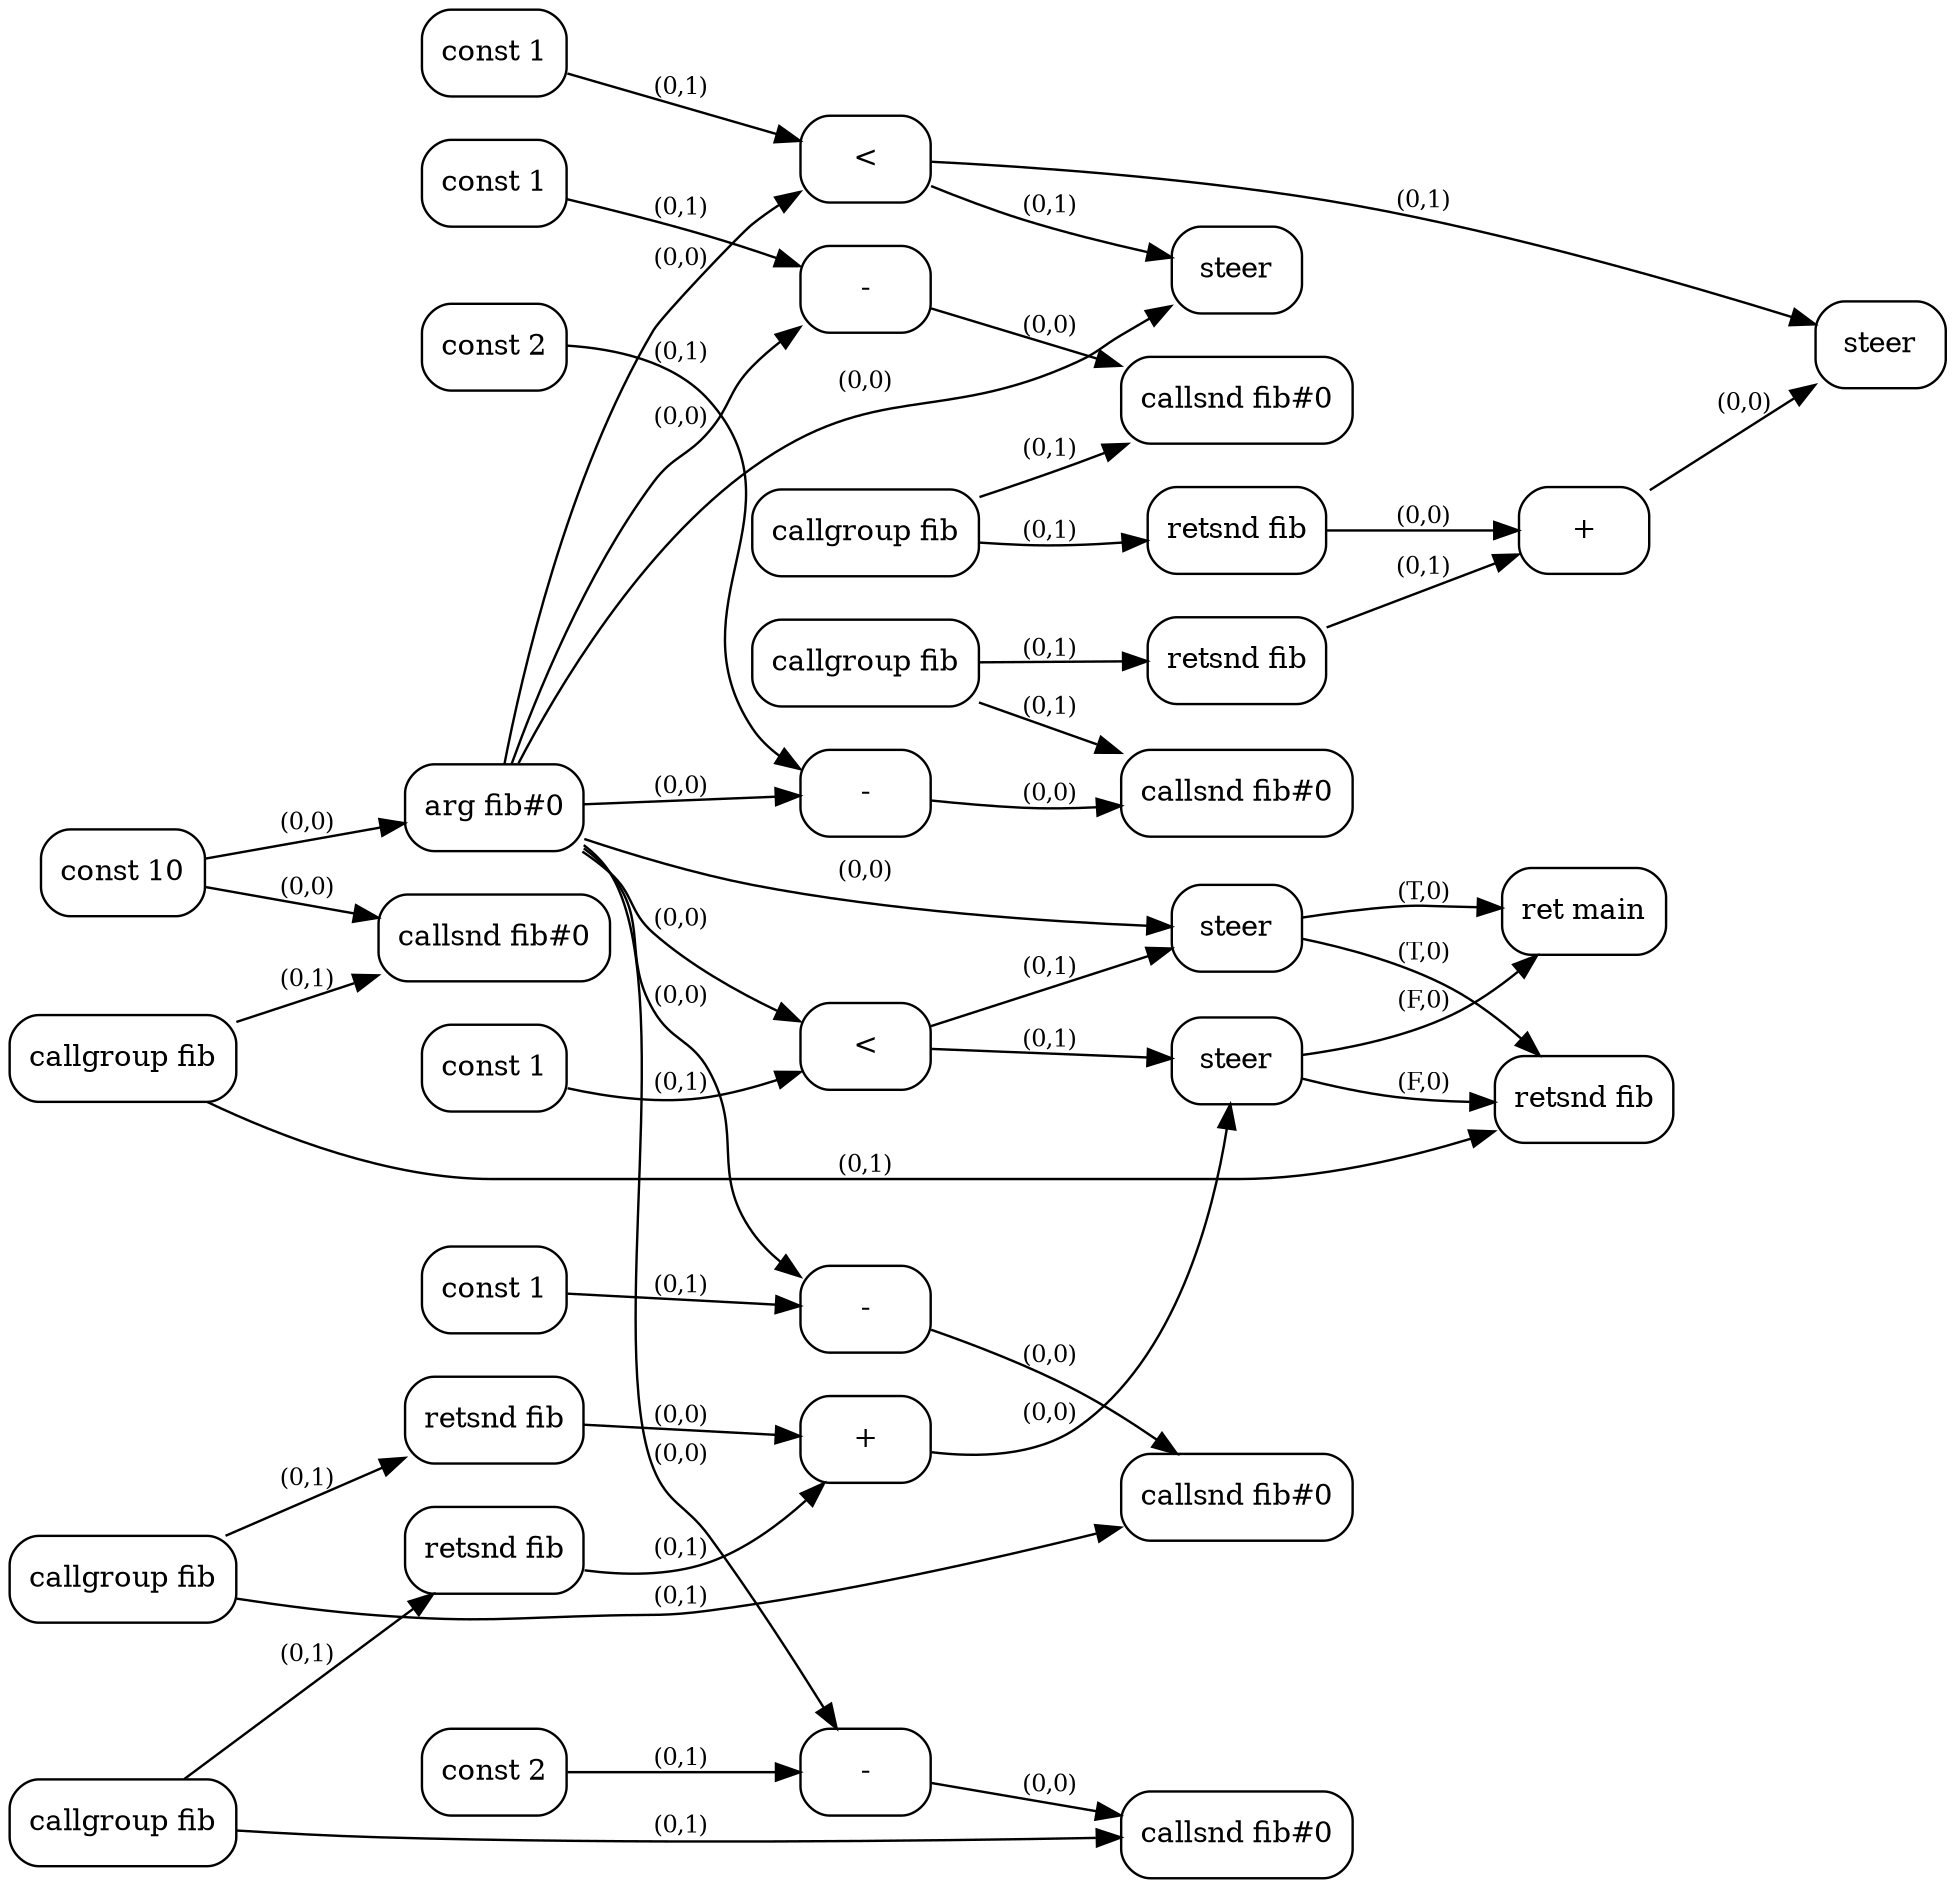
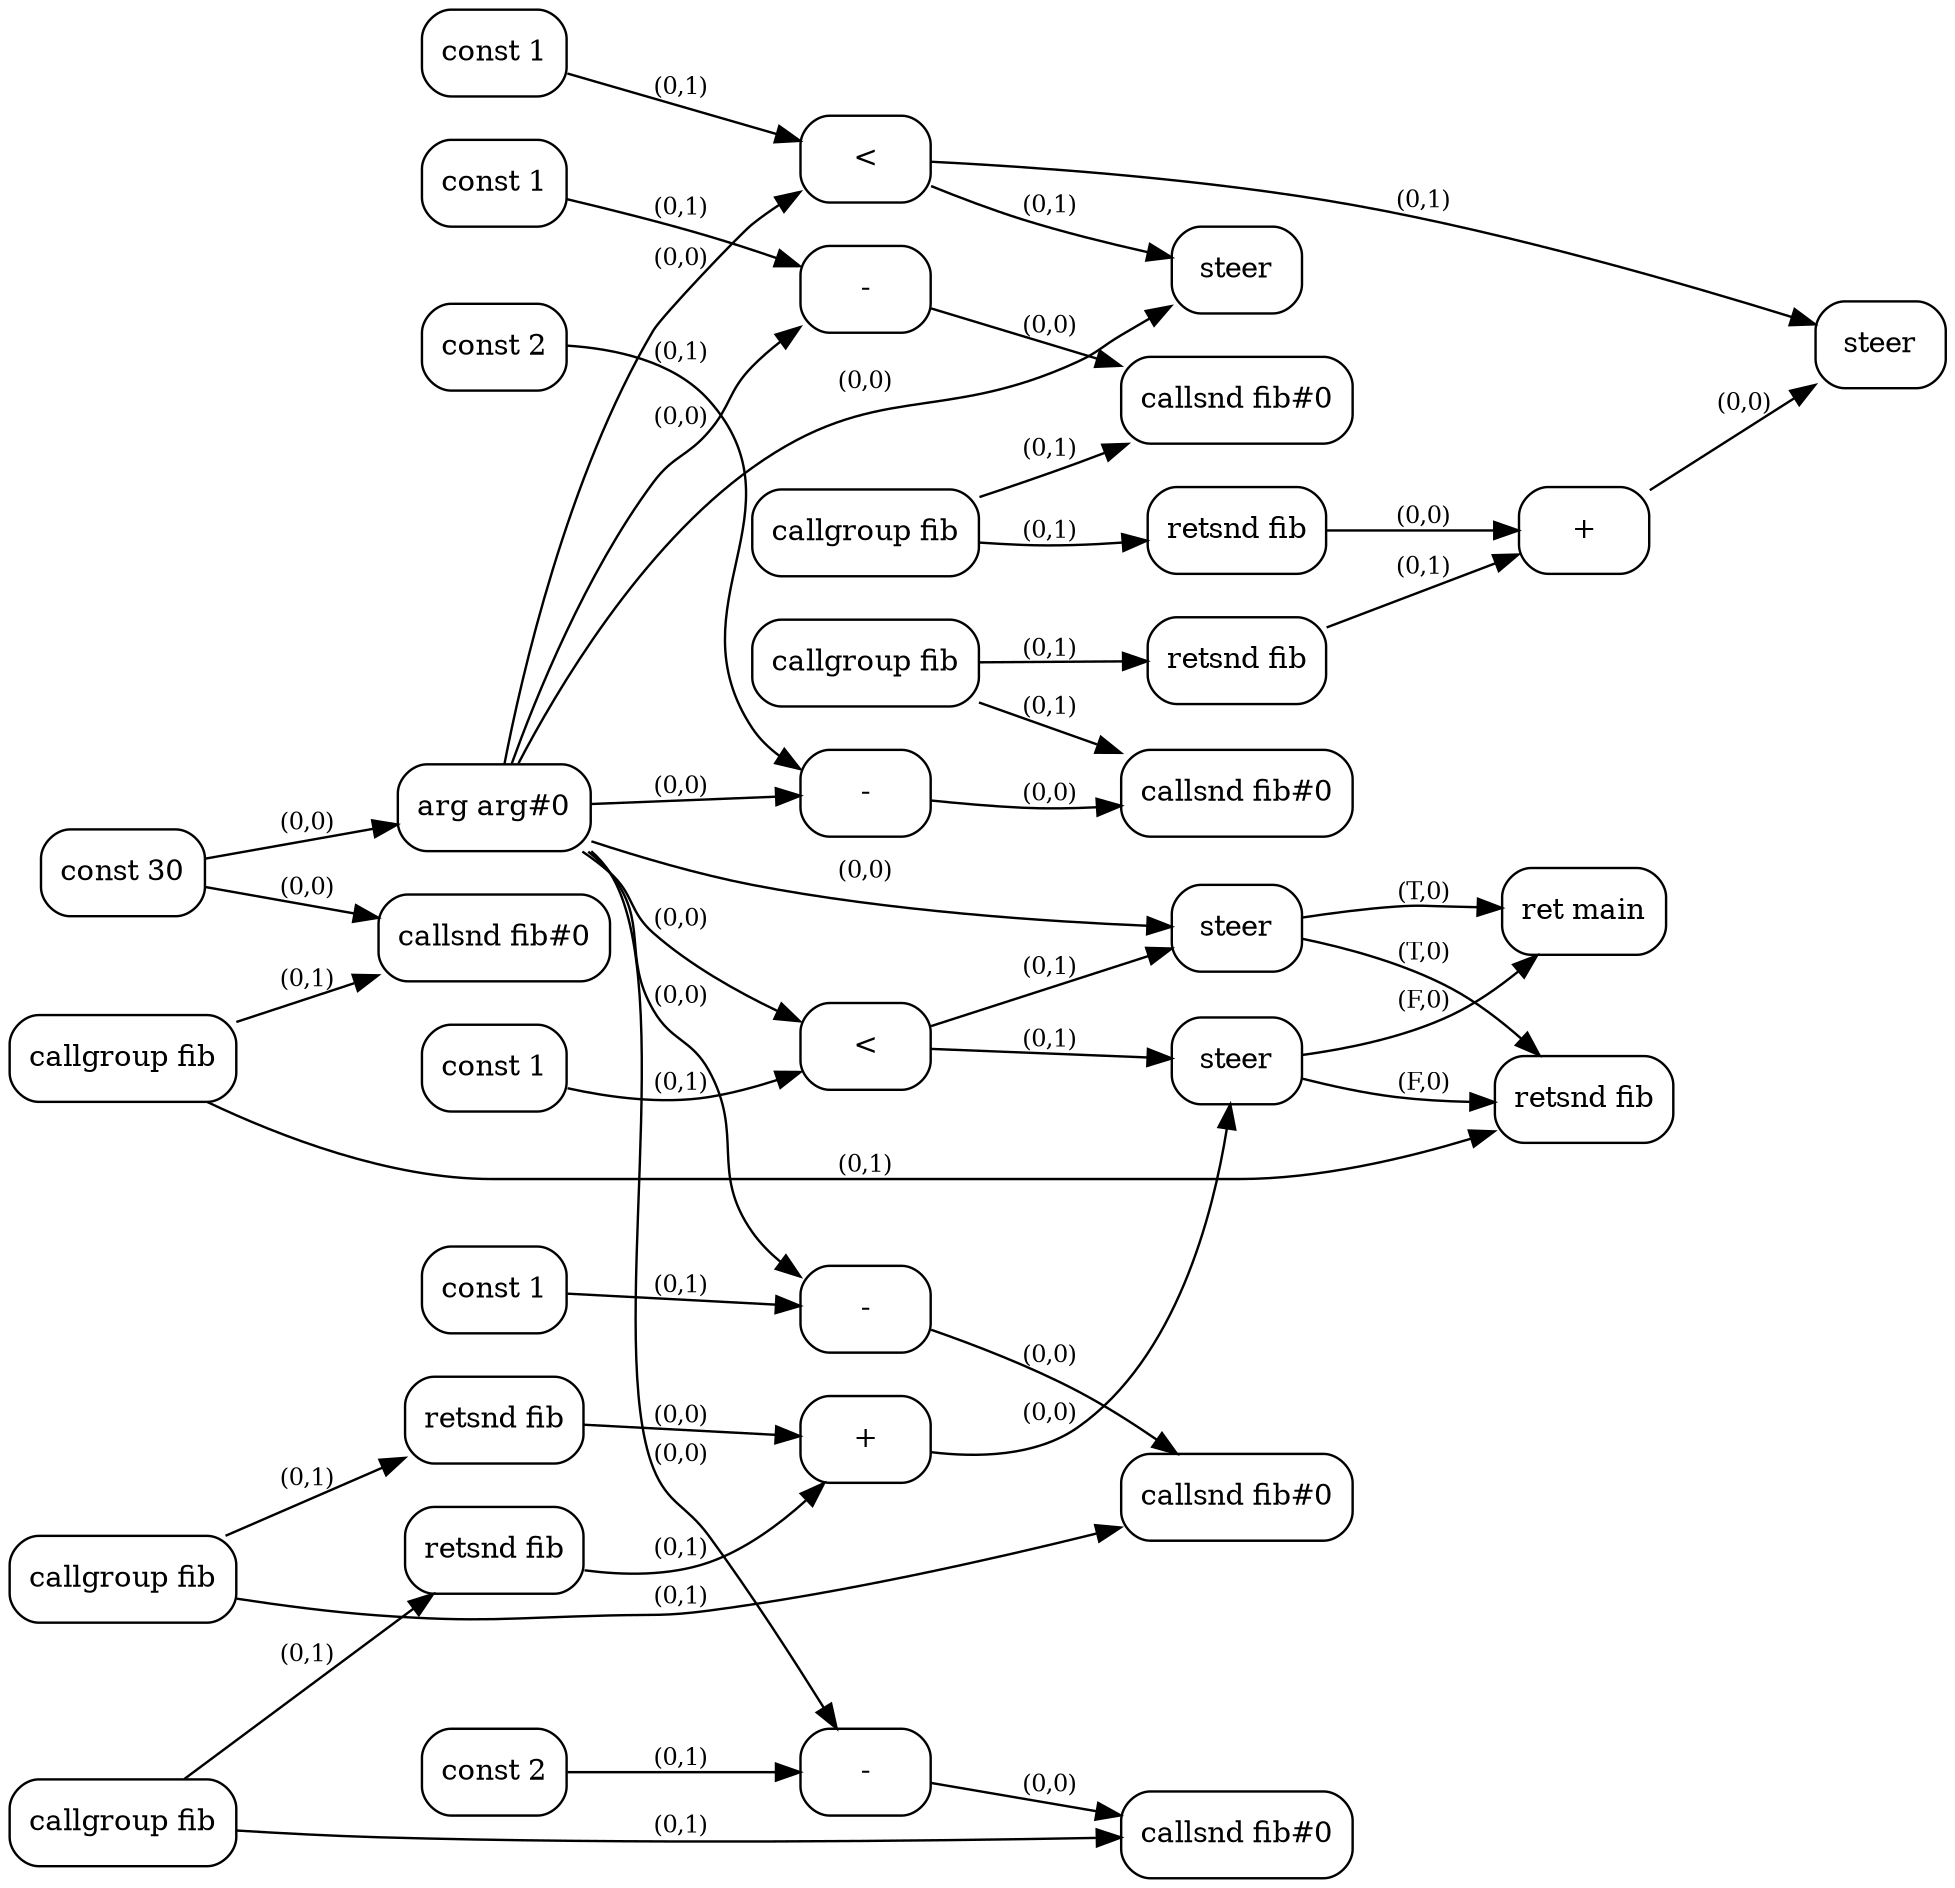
(494, 808) -> (494, 808)
(123, 873) -> (123, 873)
